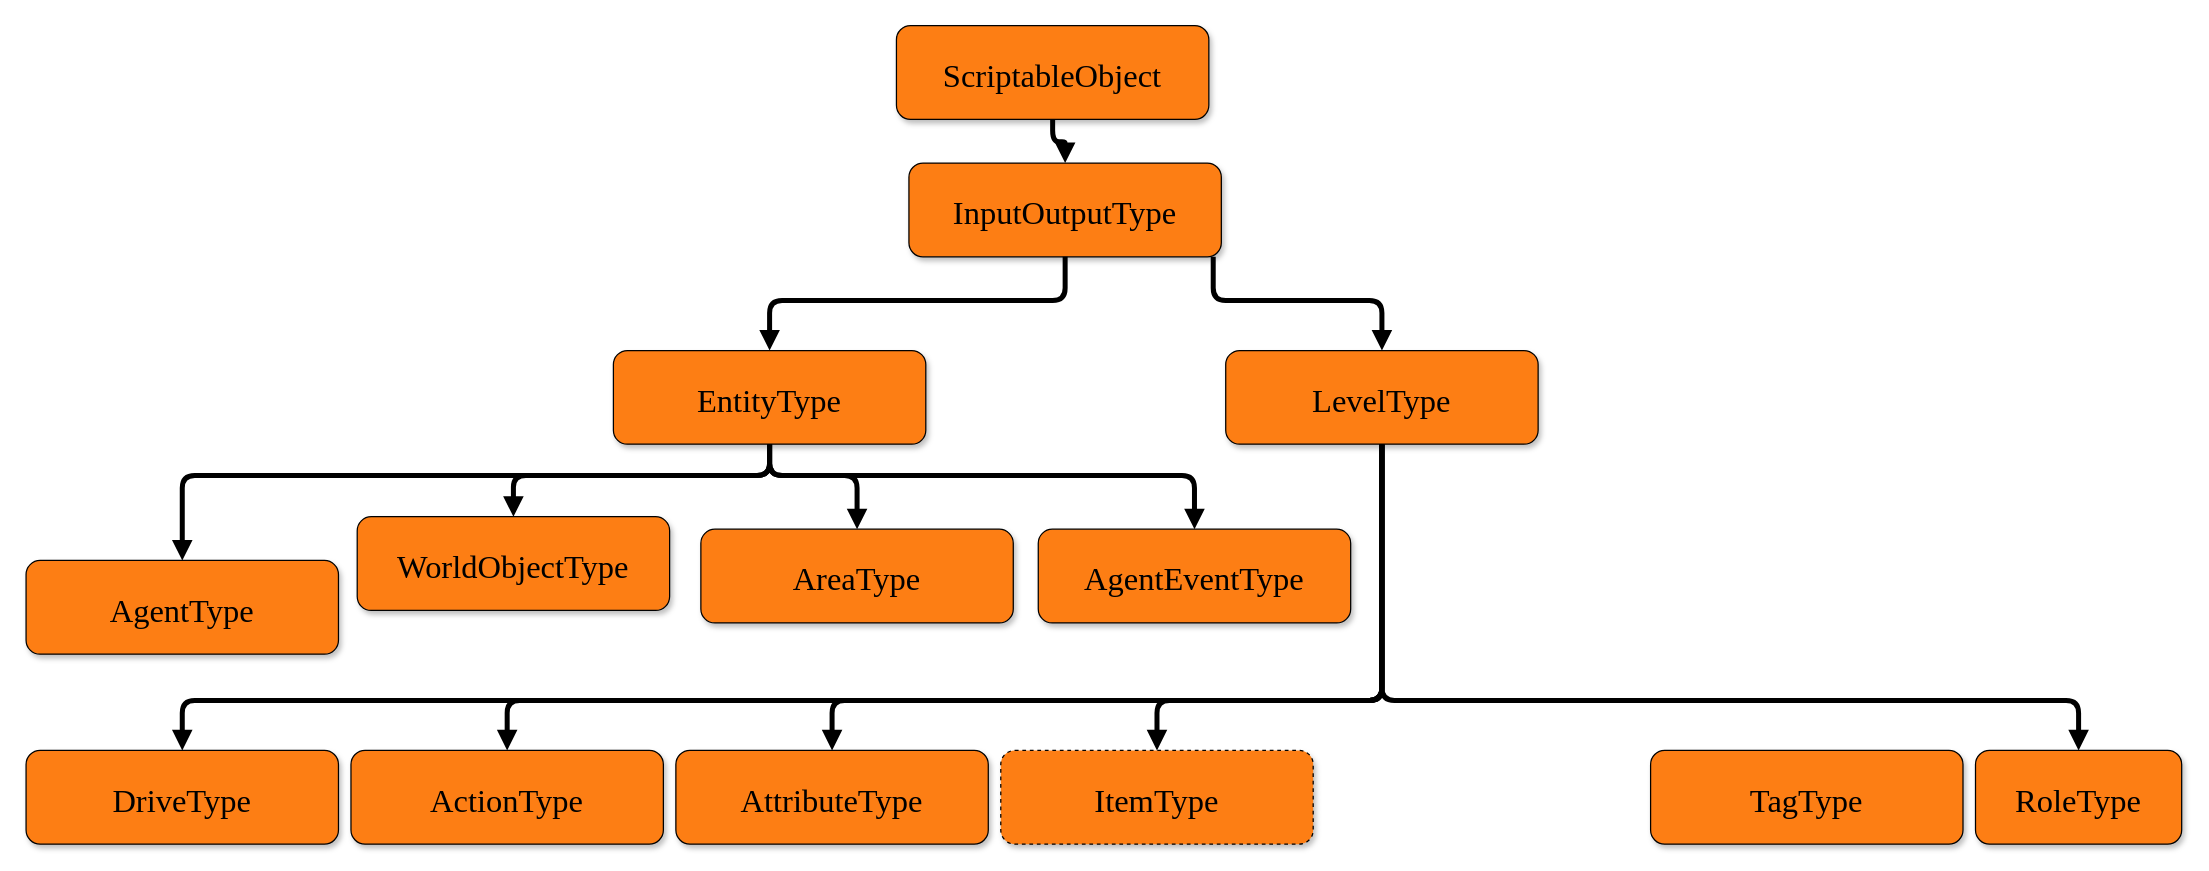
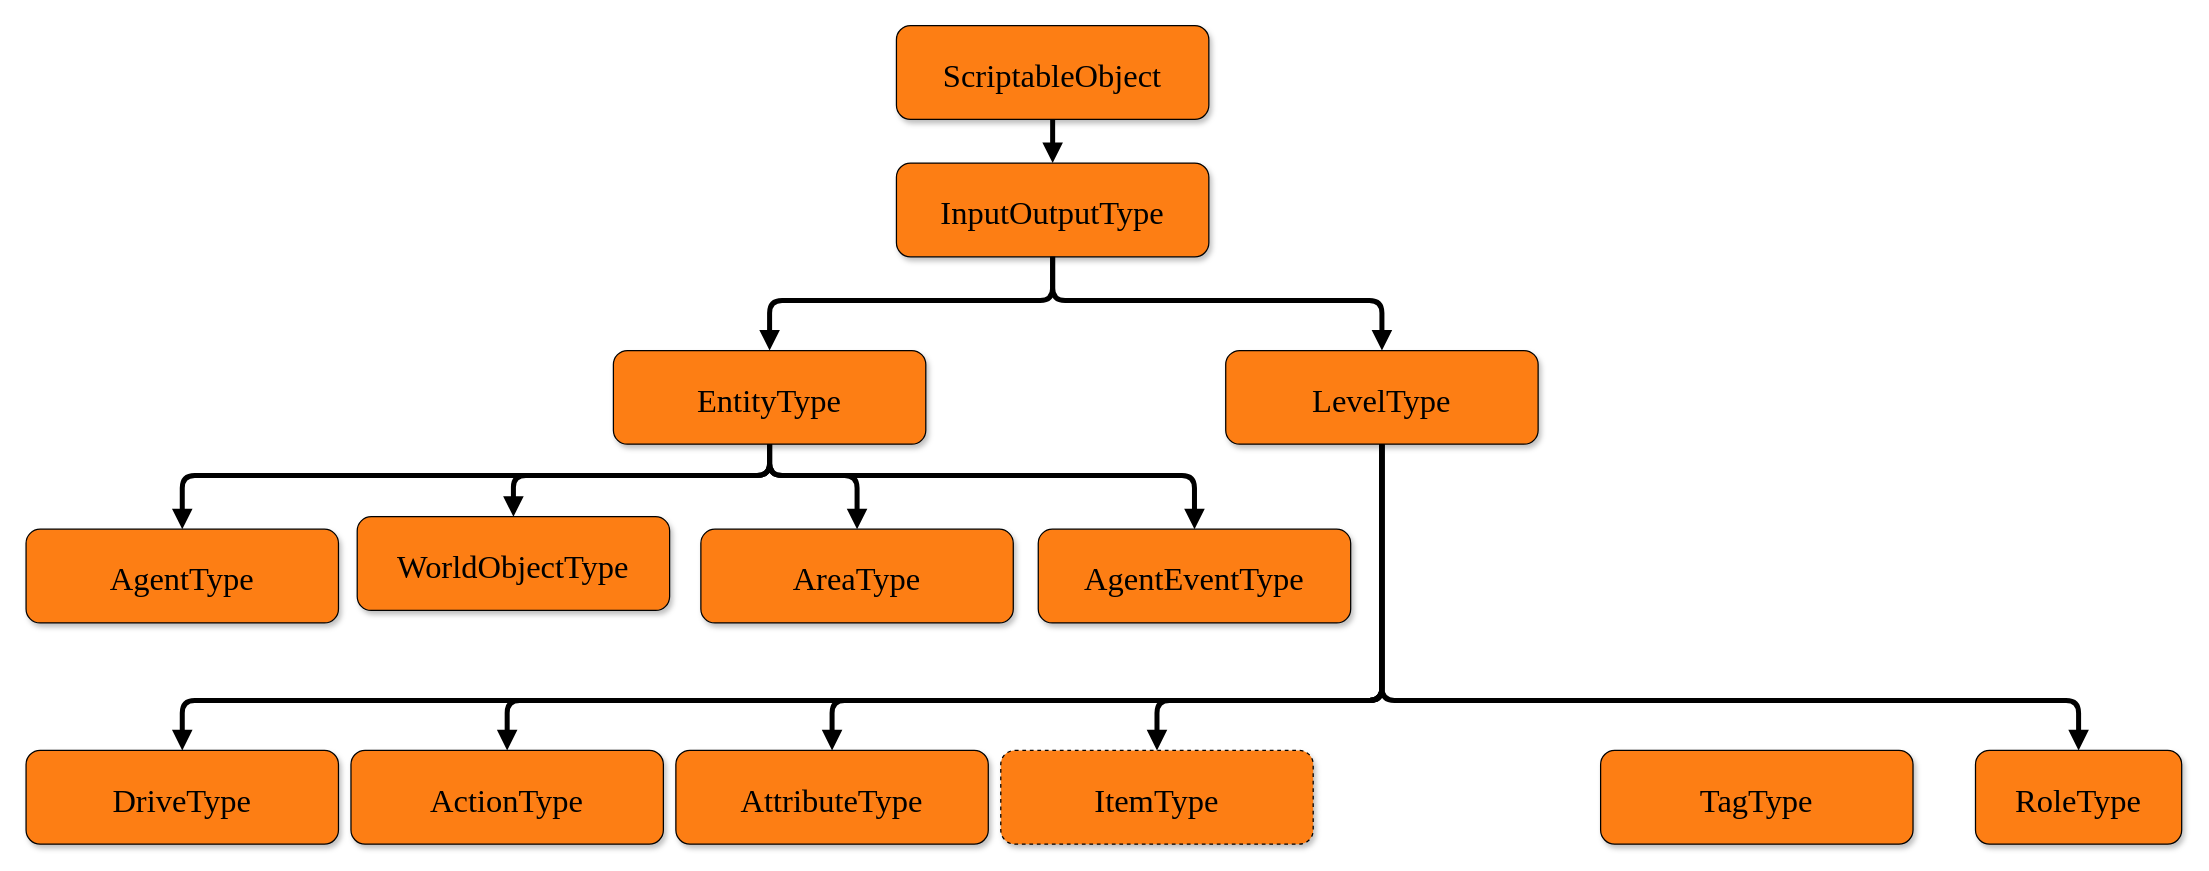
(1065, 210) -> (1053, 210)
(182, 608) -> (182, 576)
(1807, 798) -> (1757, 798)
